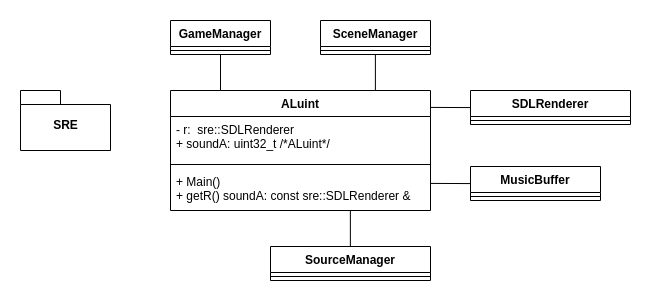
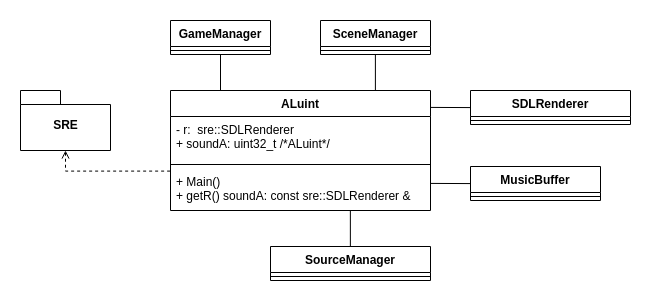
none -> (108, 171)
